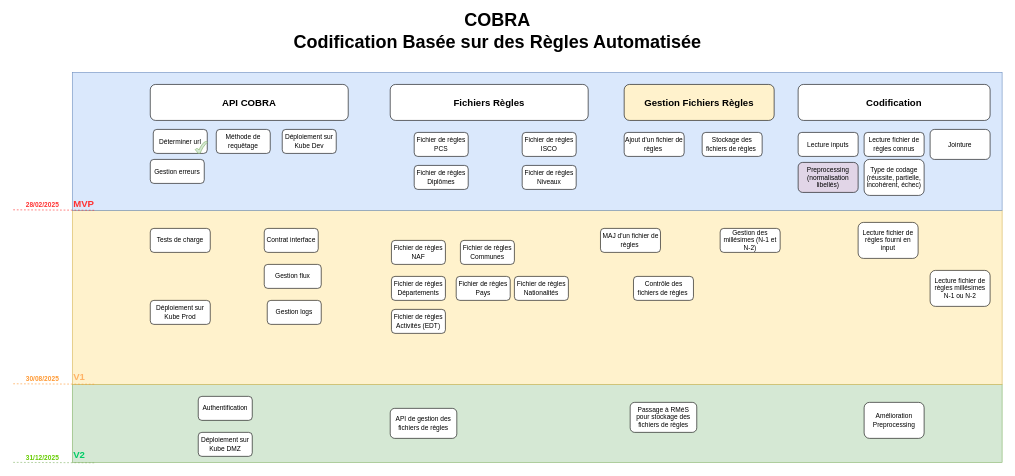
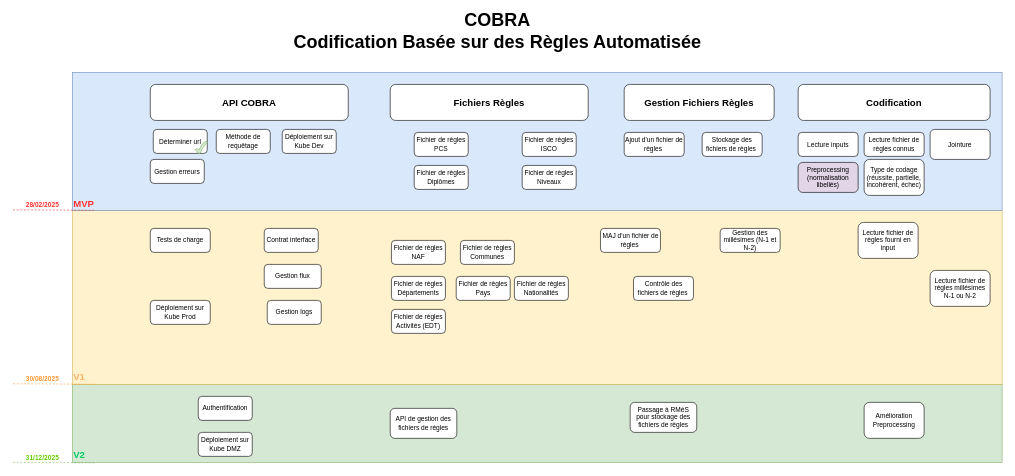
(699, 102) -> (699, 102)
